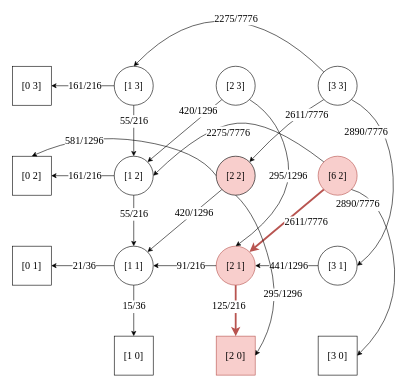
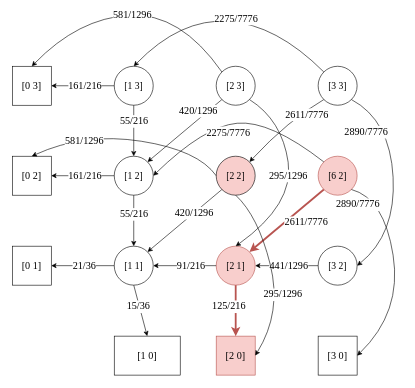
none -> (132, 15)
(338, 266) -> (338, 266)
(134, 356) -> (147, 356)
